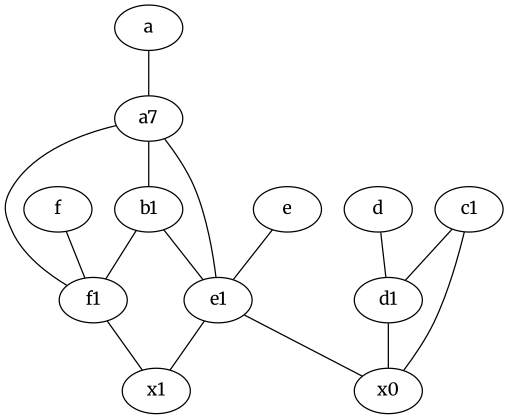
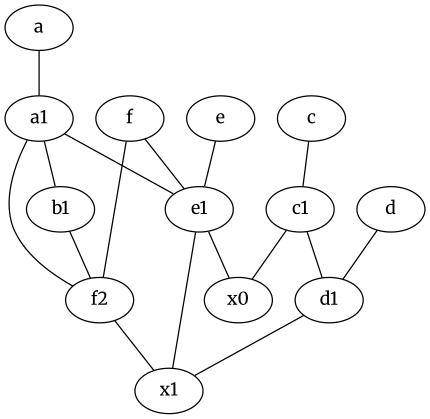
(149, 119) -> (39, 119)
none -> (311, 119)
(183, 255) -> (165, 164)
(93, 300) -> (100, 300)
(388, 346) -> (249, 345)
